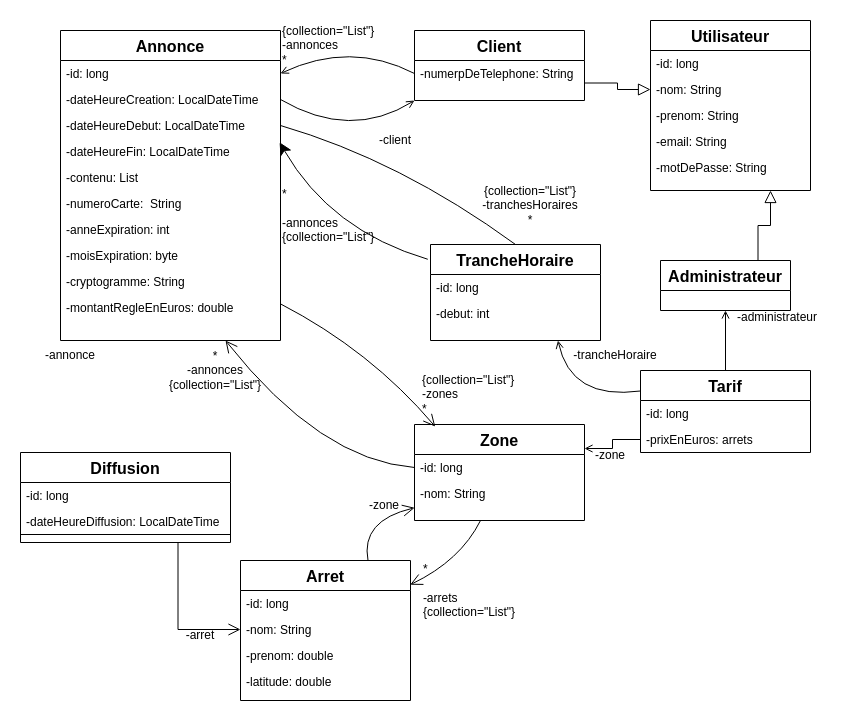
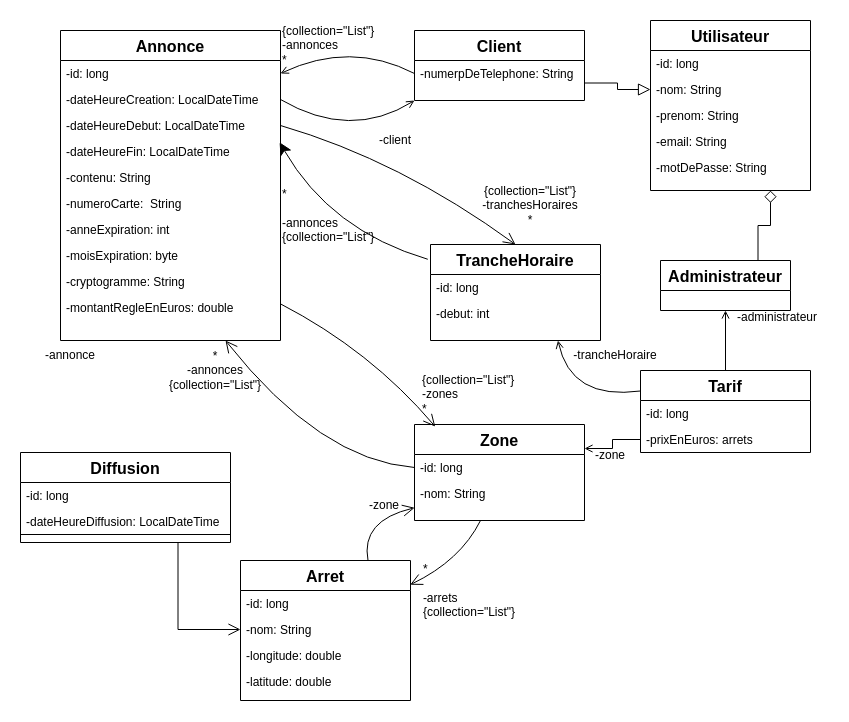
(108, 178) -> (115, 178)
(771, 204) -> (771, 203)
(511, 242) -> (511, 241)
(201, 636) -> none
(292, 656) -> (299, 656)
